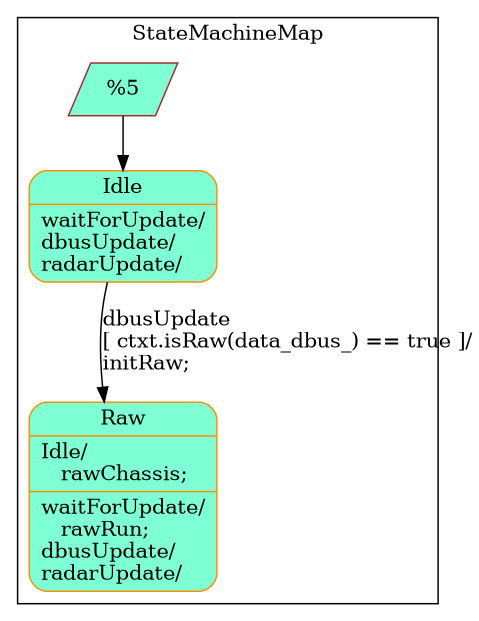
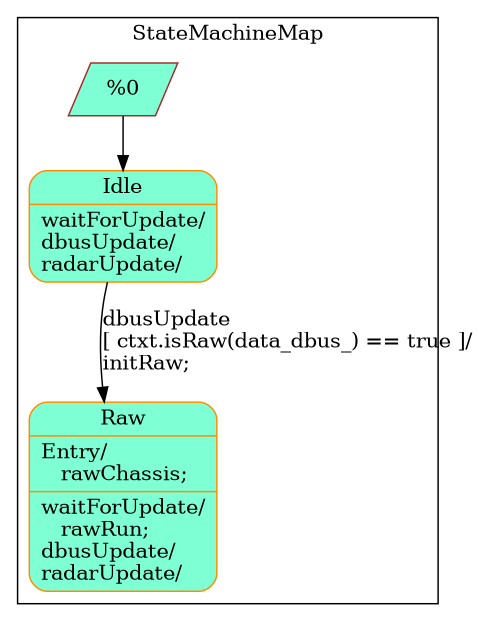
(123, 89) -> (123, 89)
(64, 452) -> (75, 452)
